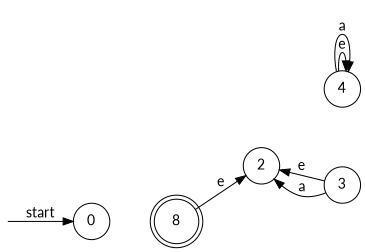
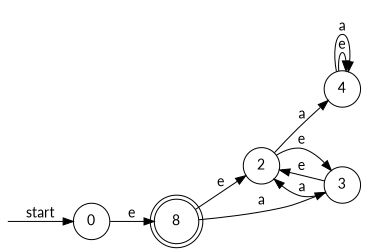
none -> (297, 130)
none -> (302, 148)
none -> (258, 212)
none -> (127, 221)
